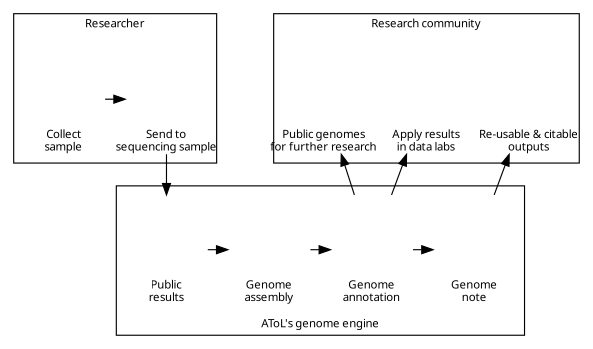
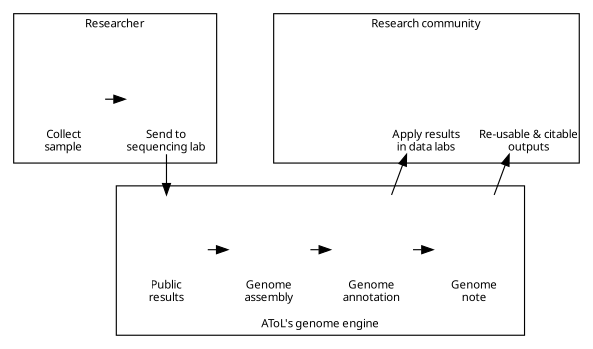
(166, 99) -> (166, 99)
(324, 99) -> none
